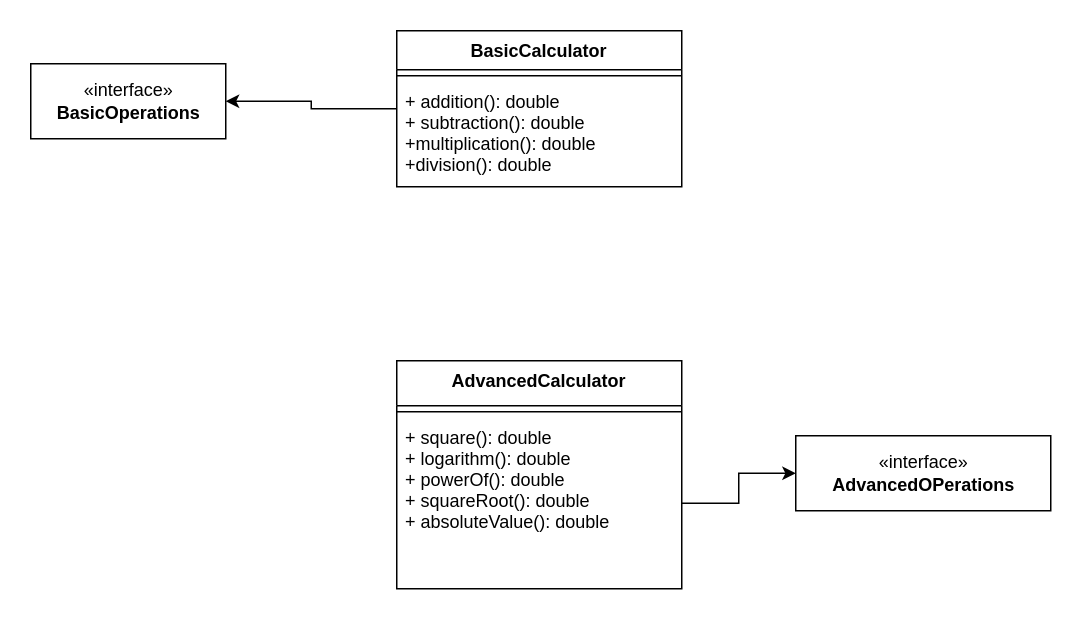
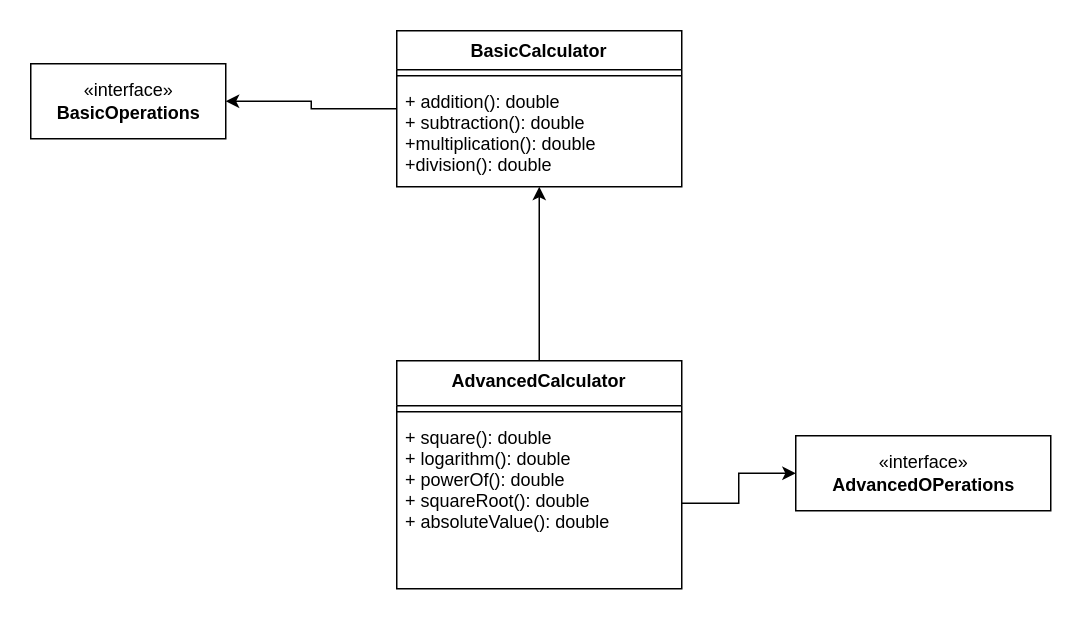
none -> (539, 279)
